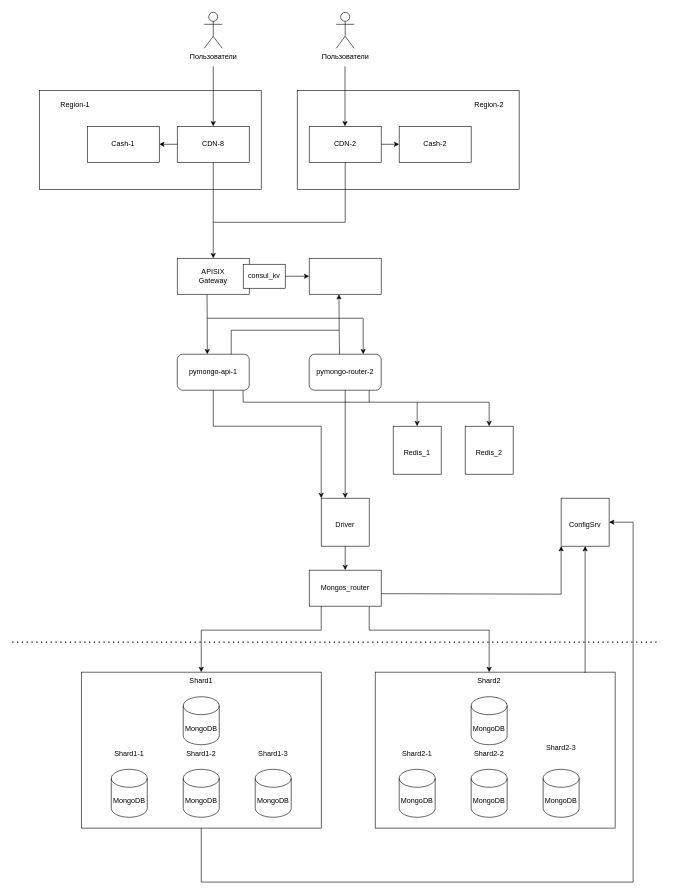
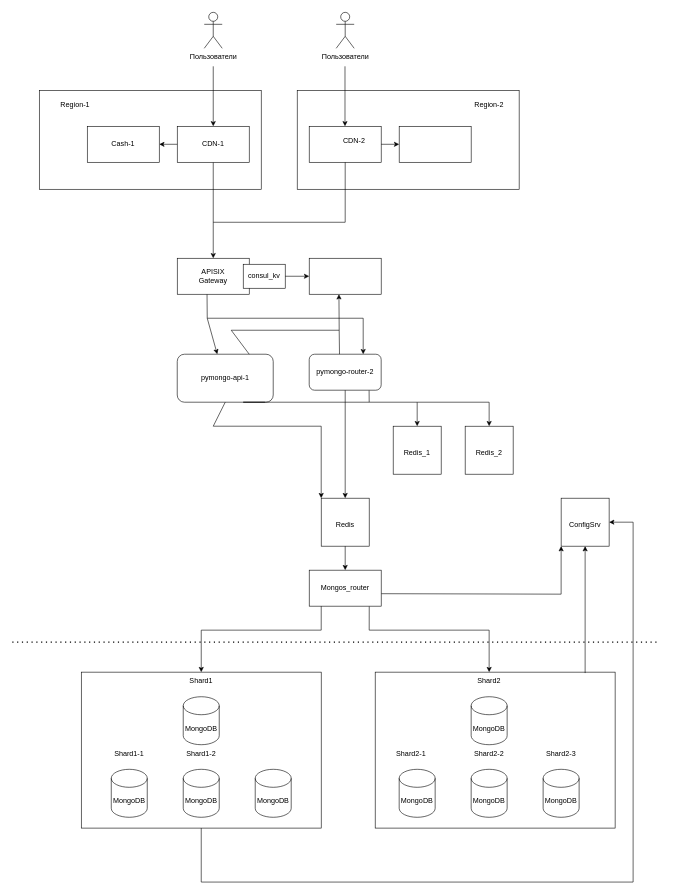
(213, 144) -> (213, 144)
(345, 144) -> (354, 141)
(435, 144) -> none
(213, 372) -> (225, 378)
(345, 525) -> (345, 525)
(561, 748) -> (561, 754)
(273, 754) -> none
(417, 754) -> (411, 754)
